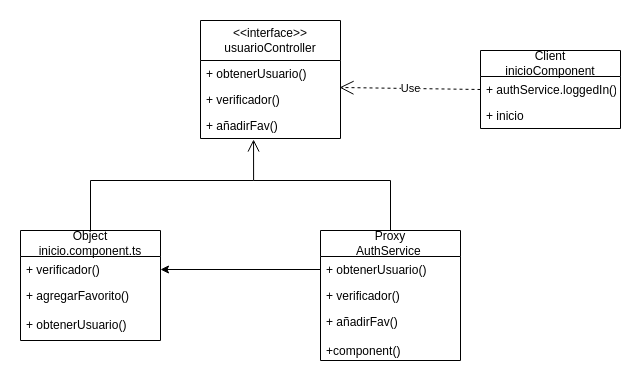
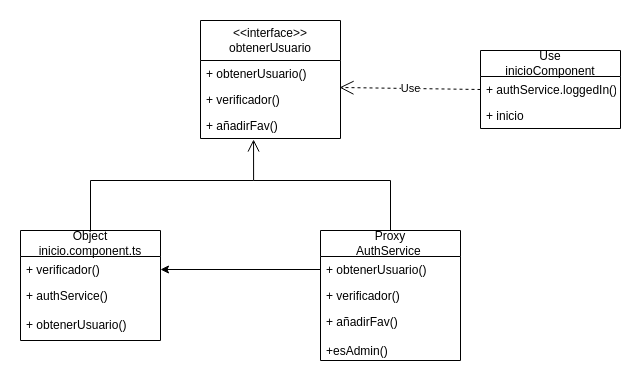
(271, 41) -> (271, 41)
(551, 64) -> (551, 64)
(89, 304) -> (85, 304)
(369, 330) -> (369, 330)
